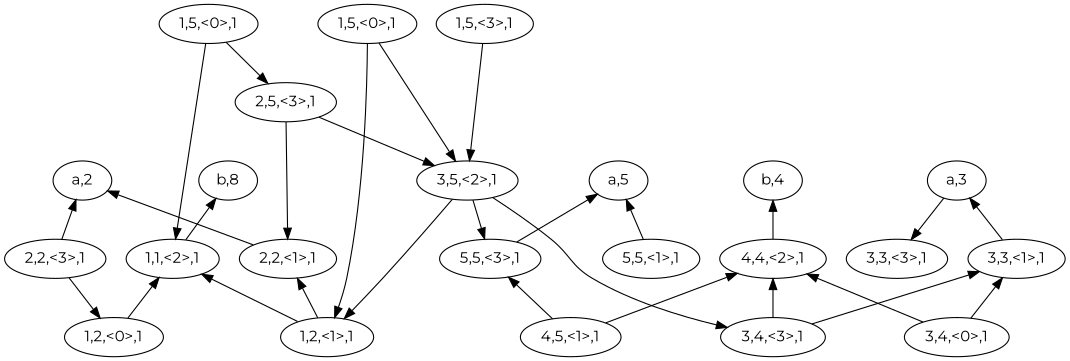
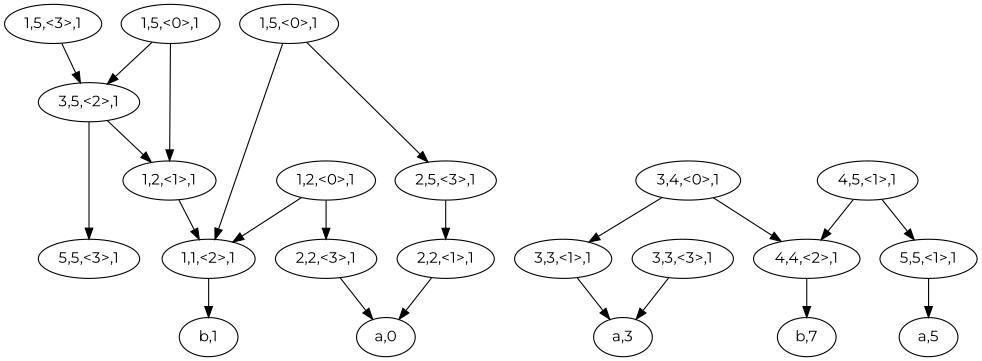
(372, 139) -> none
(82, 181) -> (386, 337)
(228, 181) -> (209, 337)
(773, 181) -> (807, 337)
(931, 215) -> (656, 294)
(552, 221) -> none
(81, 294) -> (326, 214)
(535, 302) -> (895, 215)
(310, 303) -> none
(773, 337) -> none
